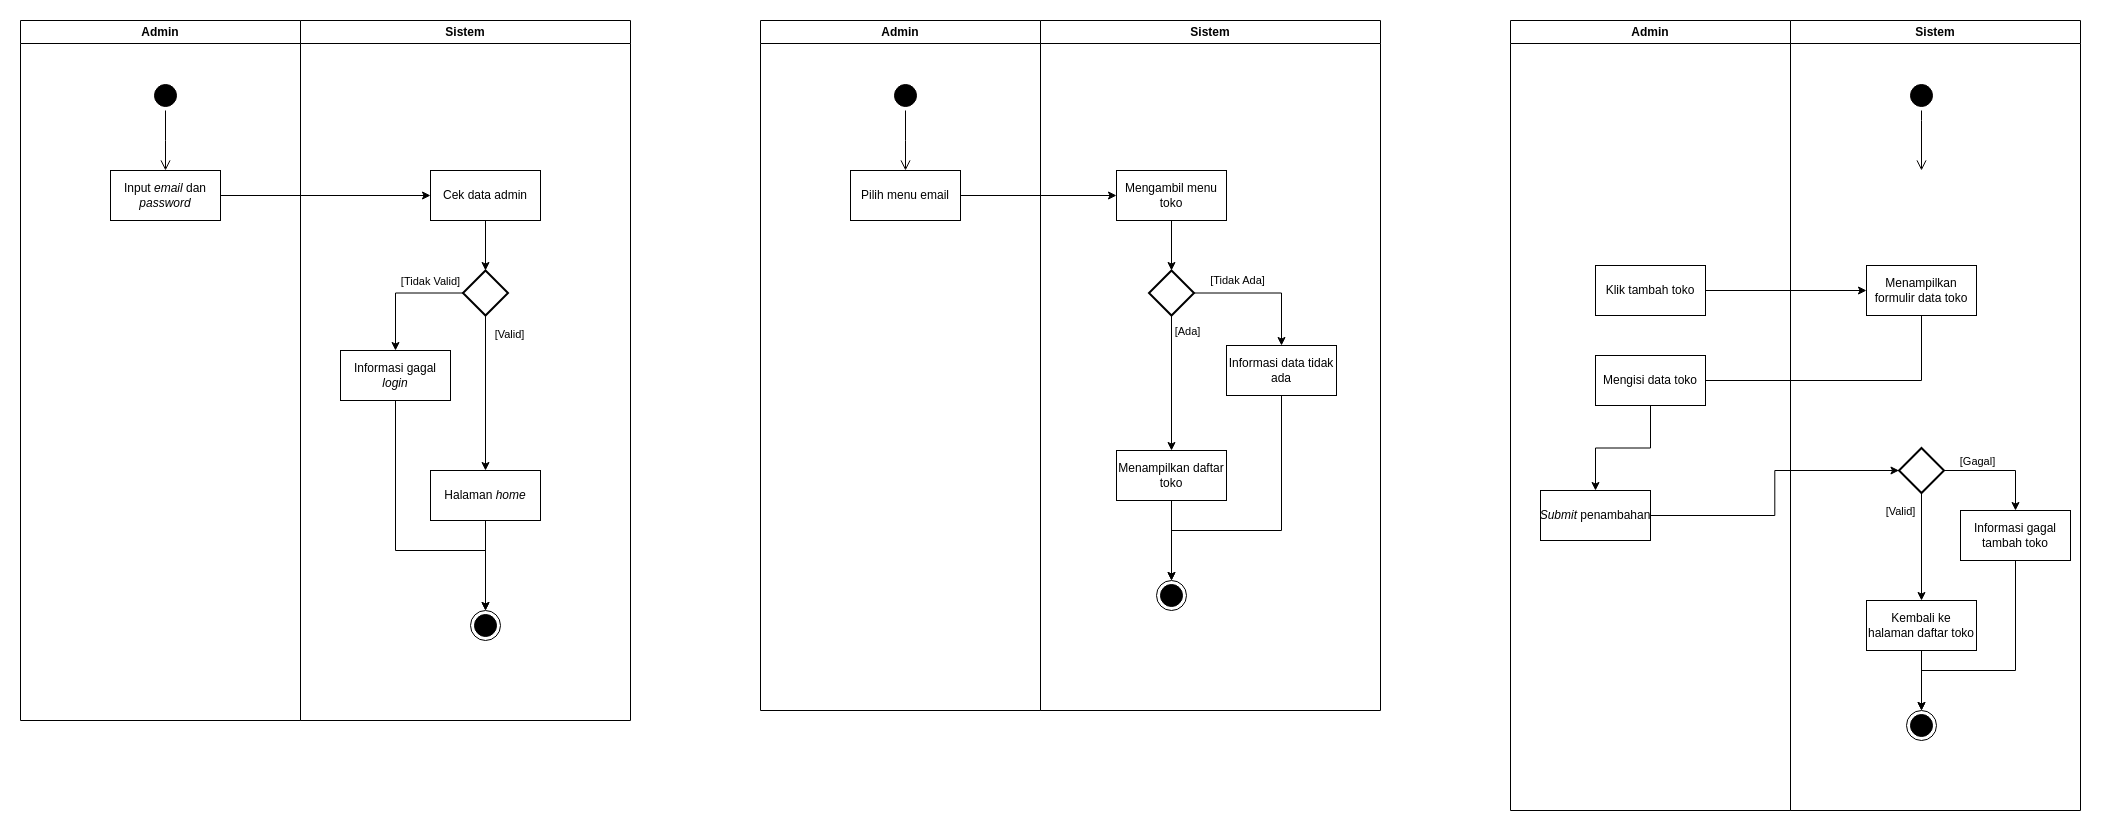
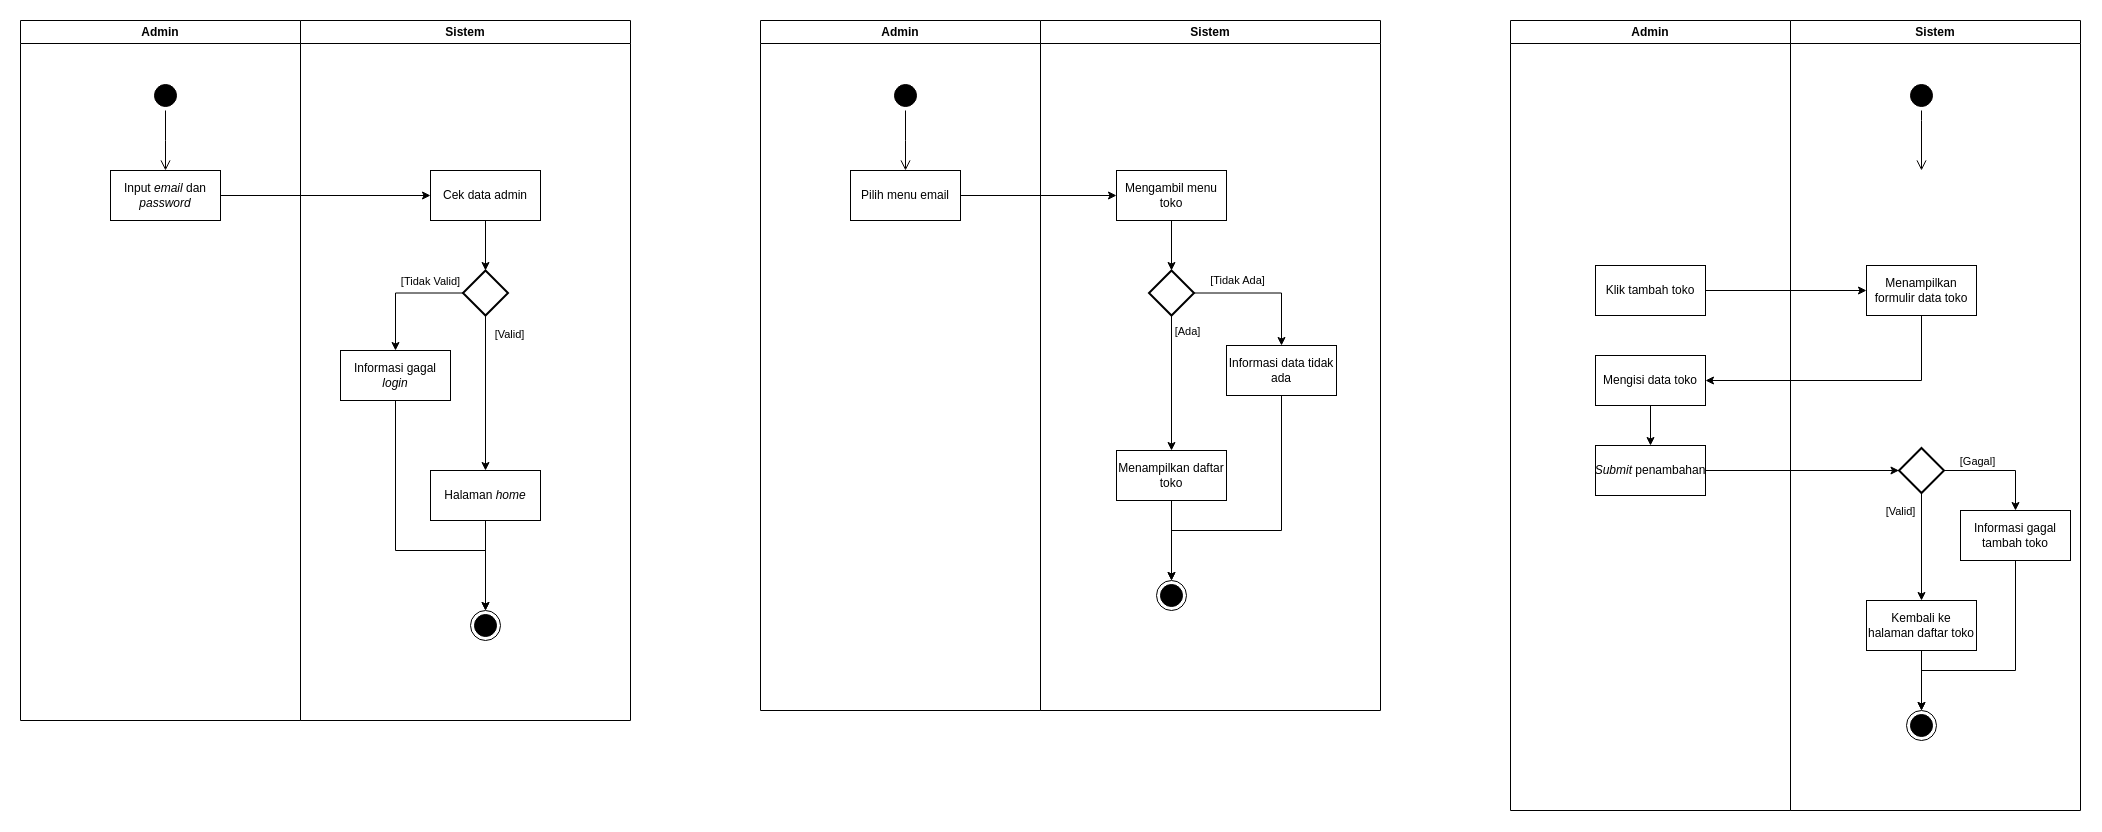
(1711, 381) -> (1713, 381)
(1596, 516) -> (1651, 471)
